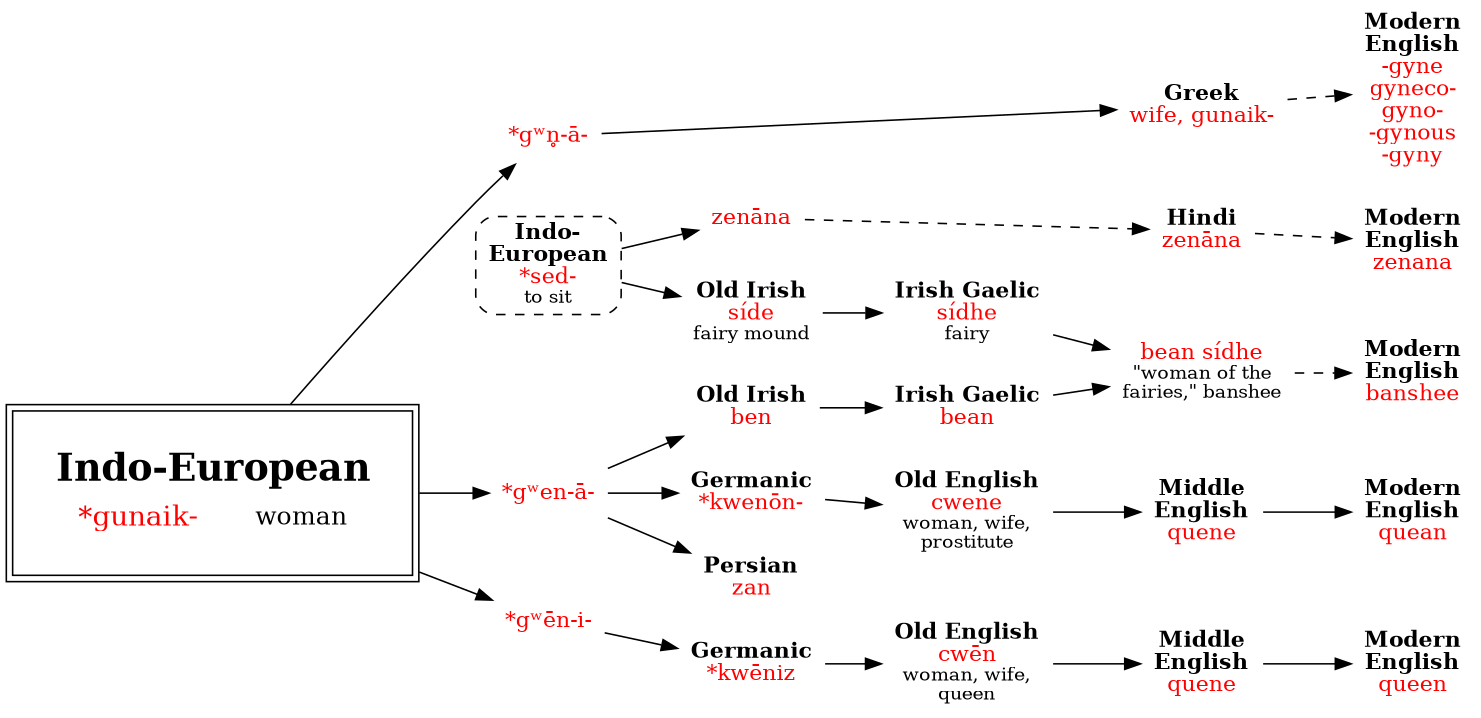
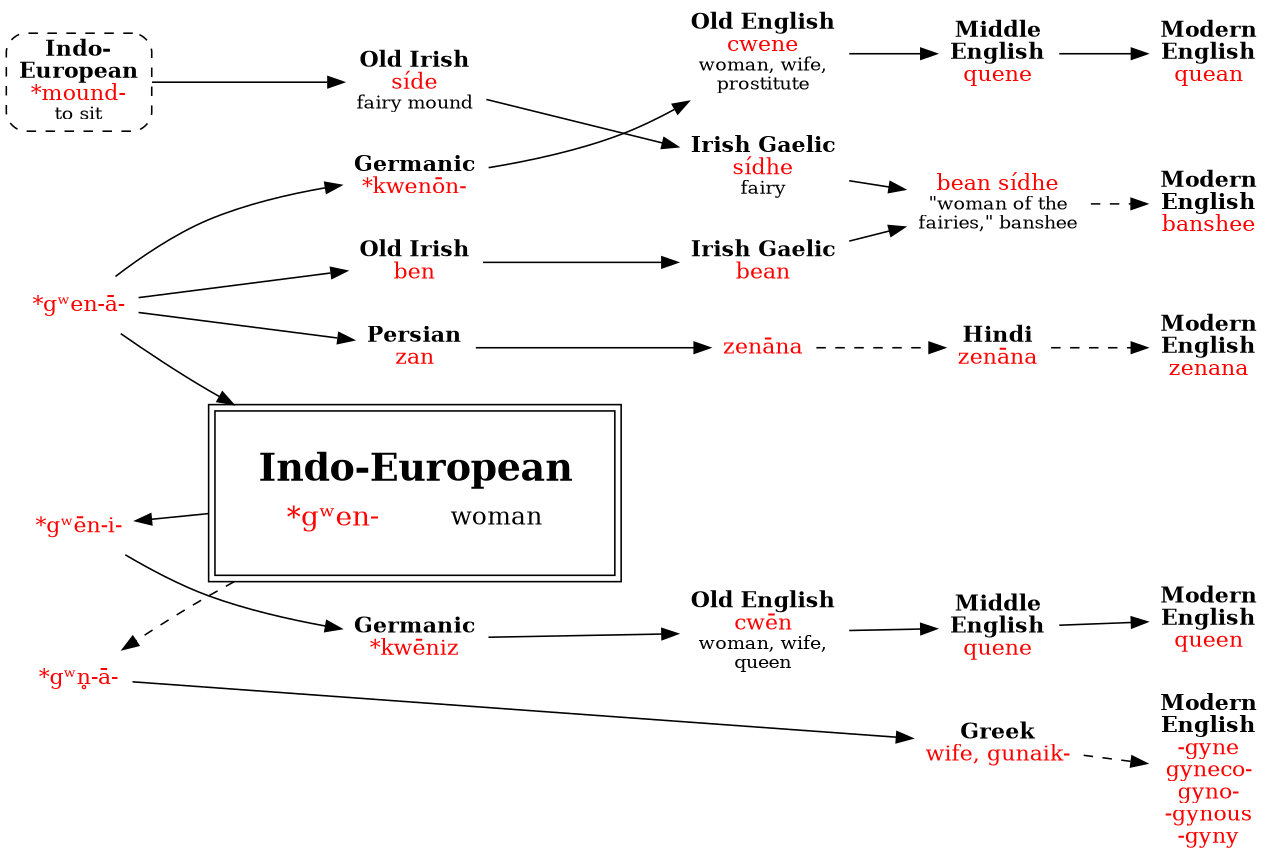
(652, 241) -> (585, 348)
(548, 277) -> (79, 93)
(395, 288) -> (184, 610)
(446, 493) -> (169, 366)
(138, 517) -> (333, 517)
